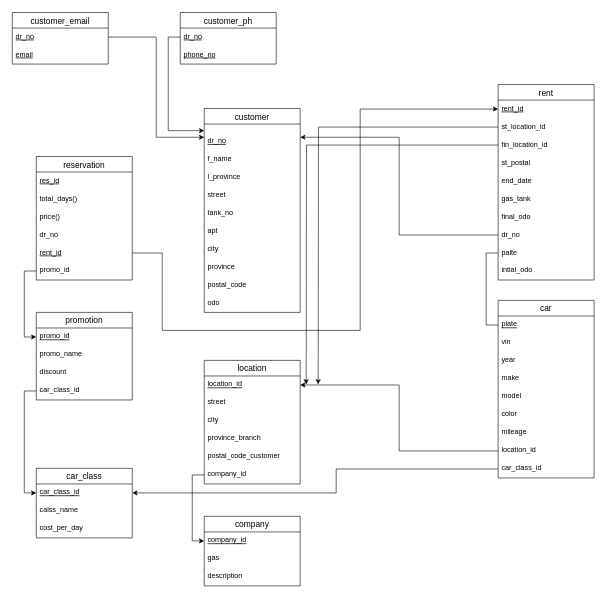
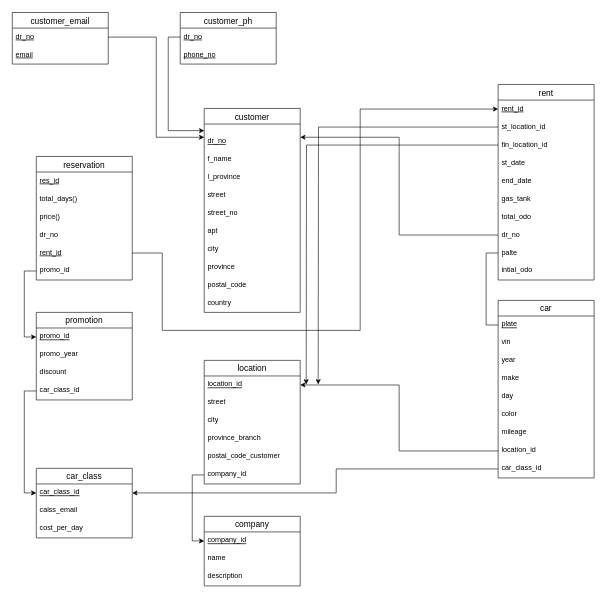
(519, 162) -> (516, 162)
(222, 212) -> (226, 212)
(518, 216) -> (519, 216)
(214, 302) -> (222, 302)
(60, 354) -> (60, 354)
(511, 396) -> (508, 396)
(59, 510) -> (59, 510)
(214, 558) -> (216, 558)
